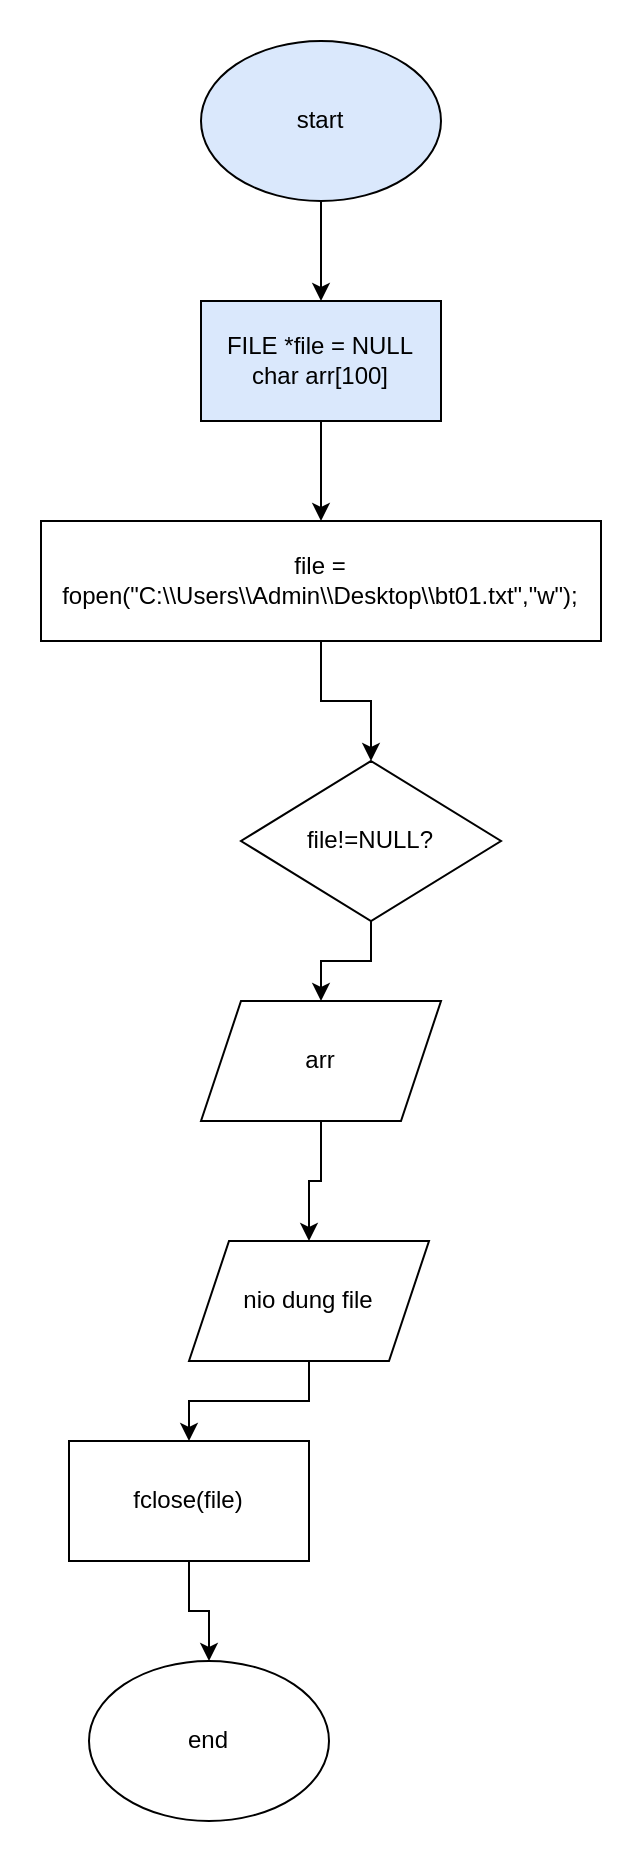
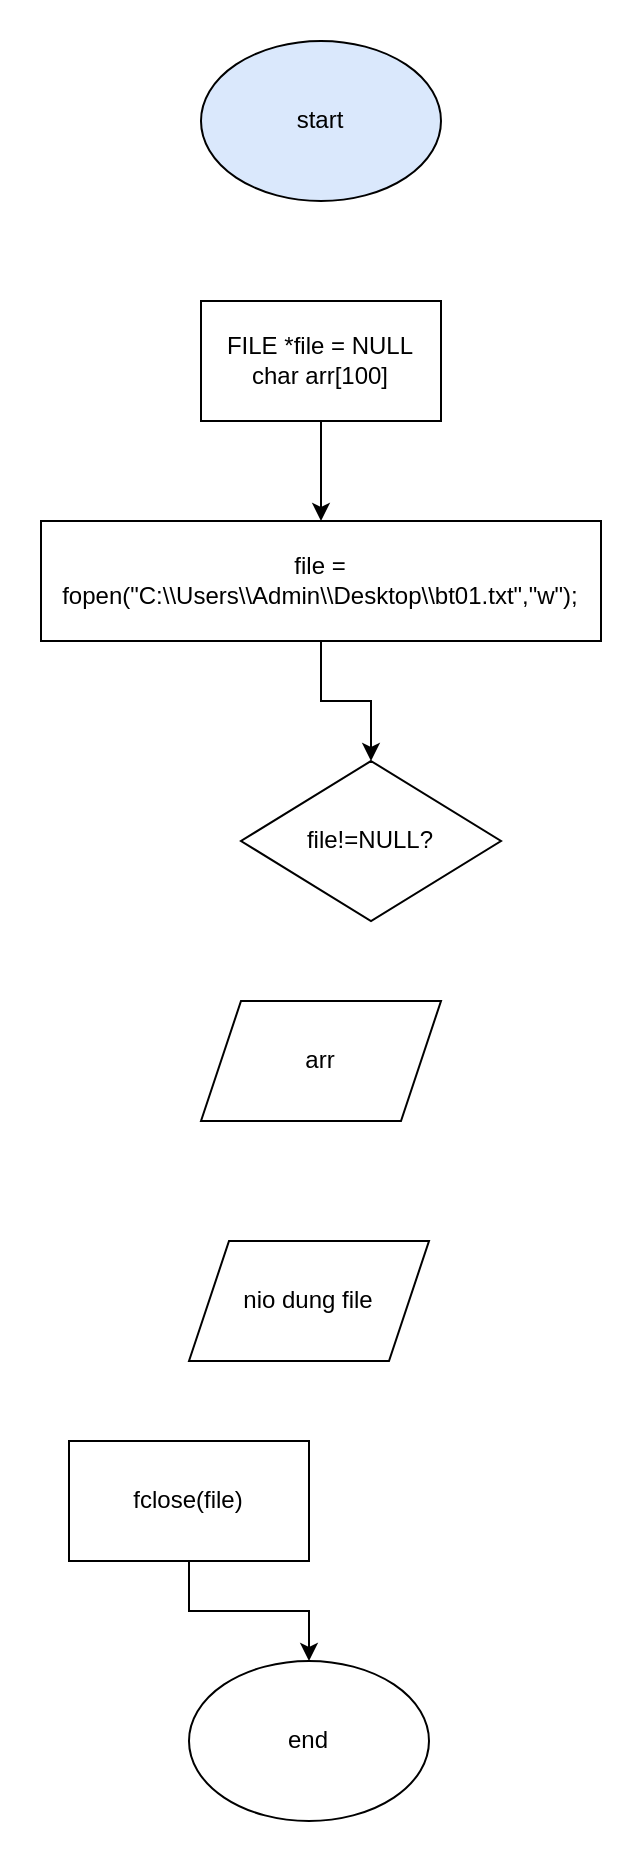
(321, 244) -> none
(321, 361) -> (321, 361)
(353, 961) -> none
(321, 1180) -> none
(256, 1401) -> none
(209, 1741) -> (309, 1741)
